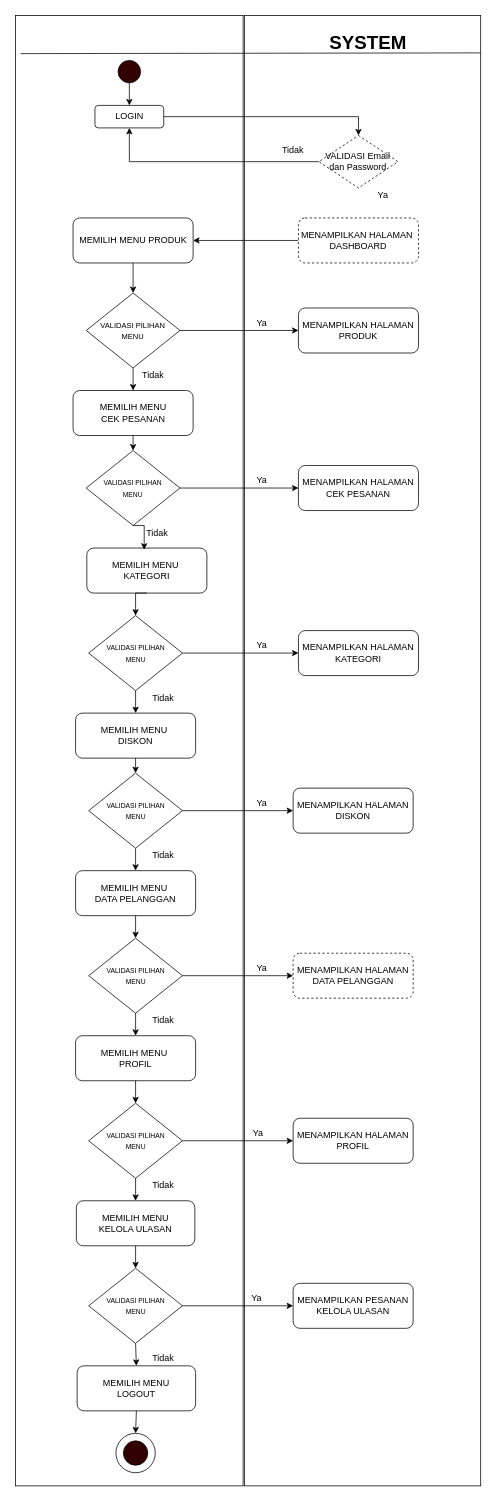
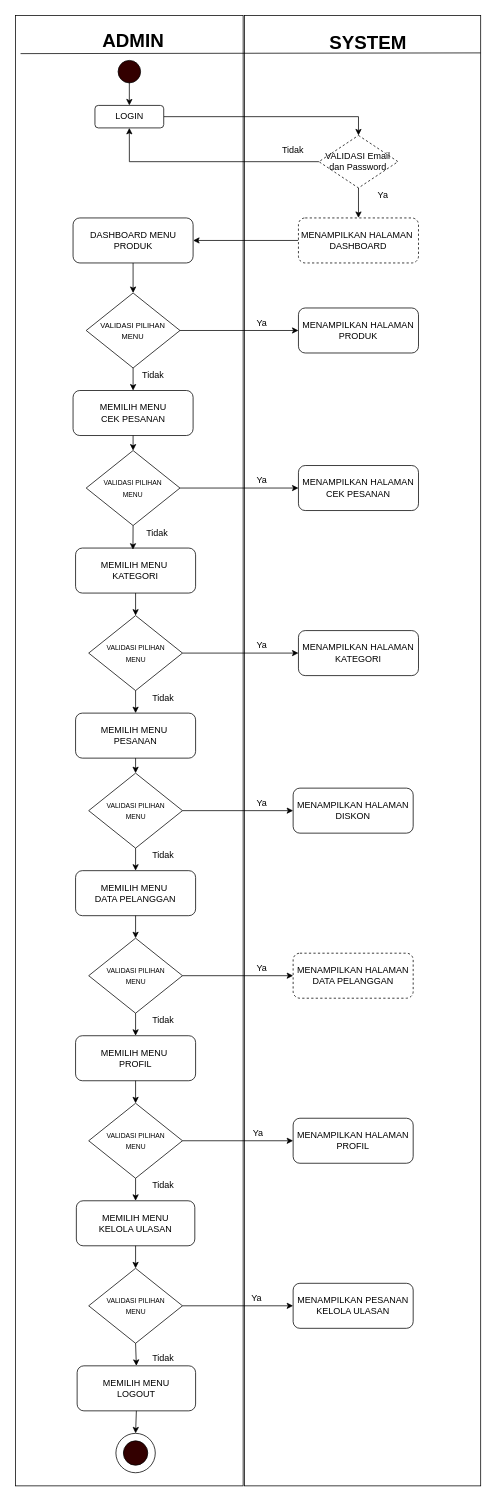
none -> (133, 39)
none -> (358, 200)
(133, 240) -> (133, 240)
(147, 570) -> (135, 570)
(135, 735) -> (135, 735)
